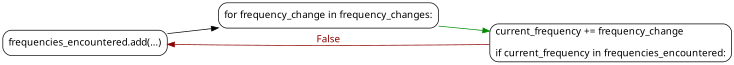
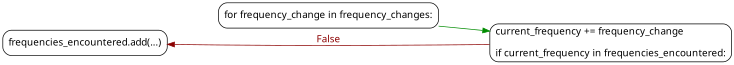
(189, 31) -> none
